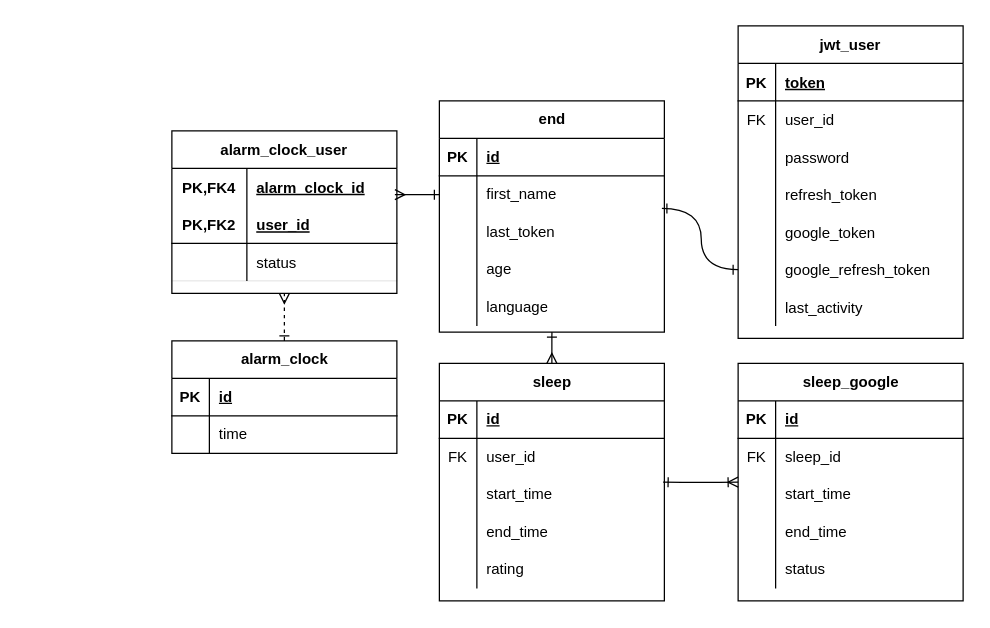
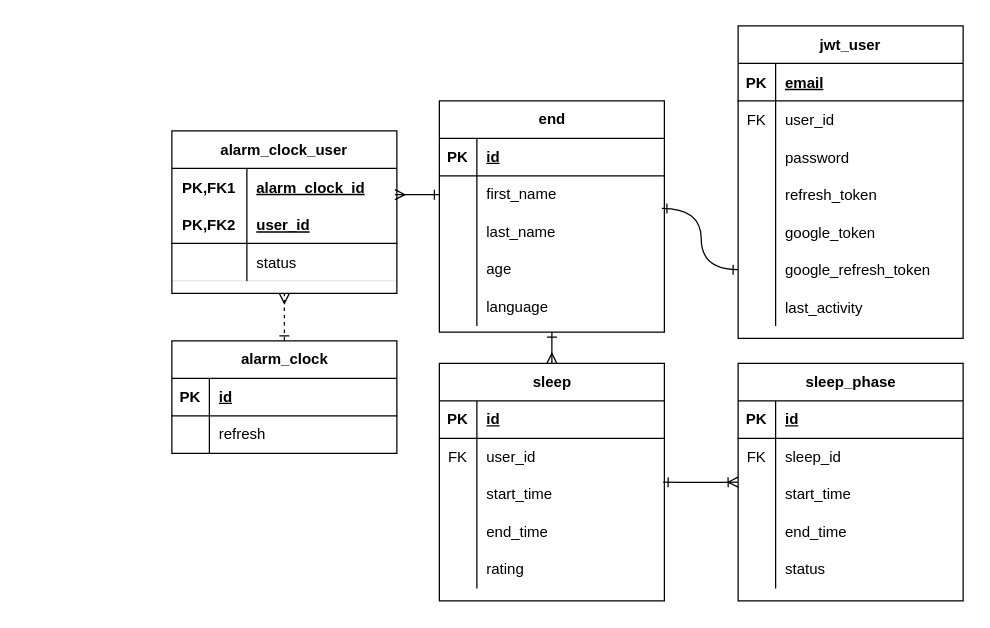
(806, 83) -> (802, 83)
(209, 188) -> (209, 188)
(527, 232) -> (523, 232)
(851, 382) -> (851, 382)
(234, 434) -> (249, 434)
